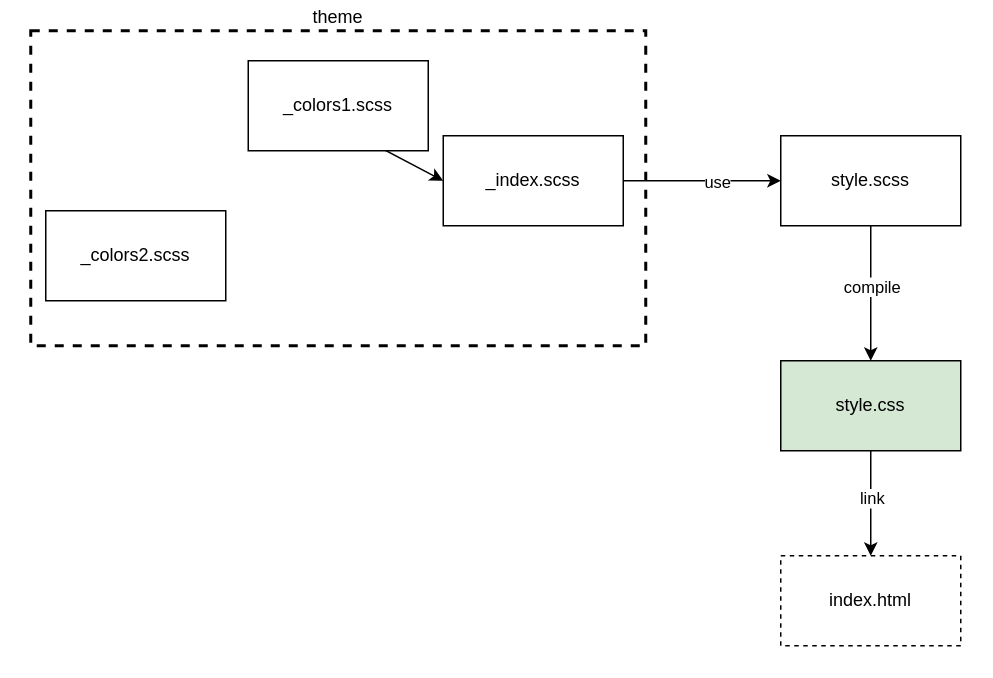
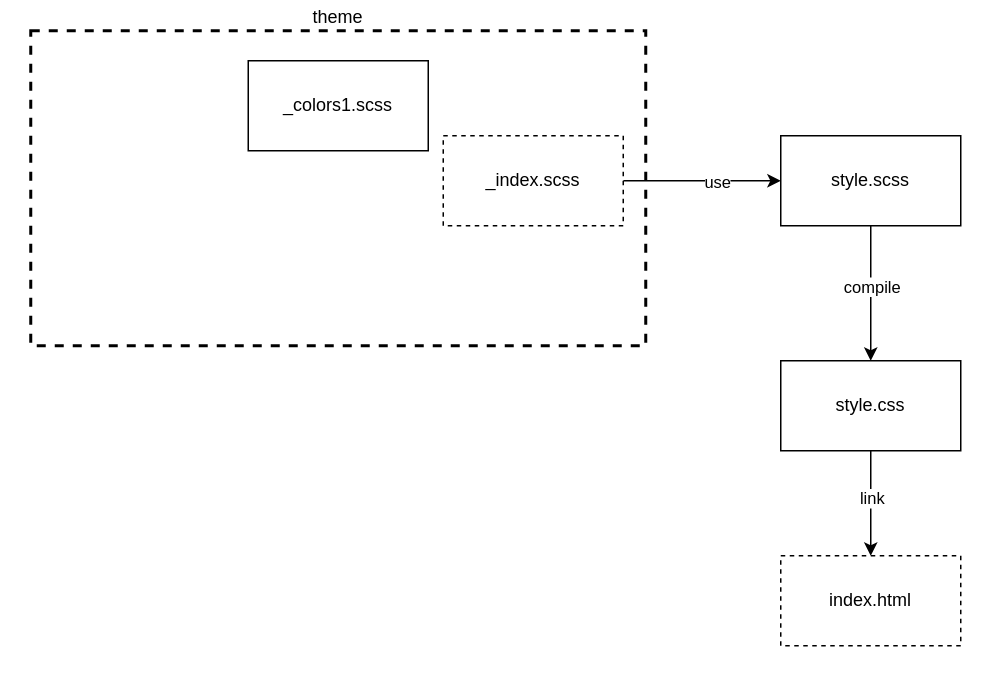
(410, 163) -> none
(533, 181) -> (533, 181)
(136, 256) -> none
(871, 406) -> (871, 406)
